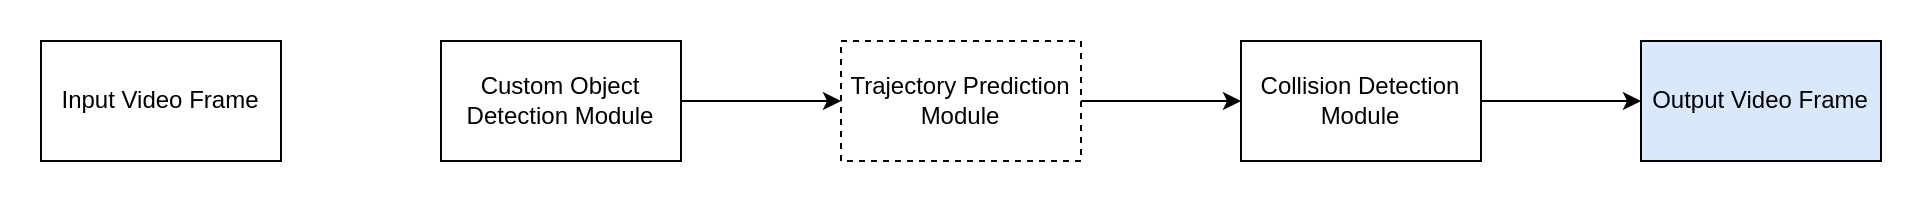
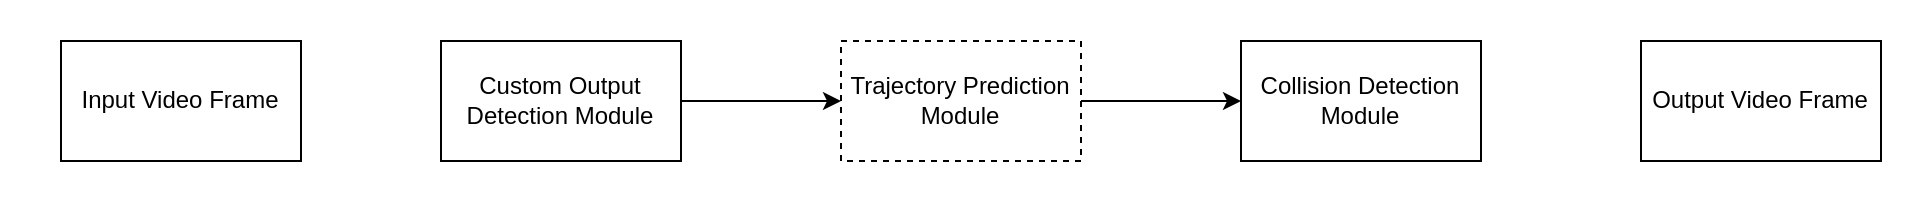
(161, 101) -> (181, 101)
(561, 101) -> (561, 101)
(1554, 101) -> none
(1761, 101) -> (1761, 101)
